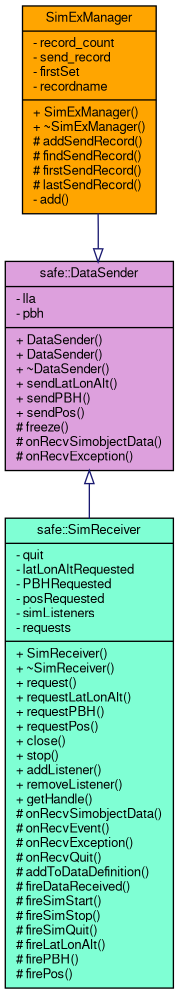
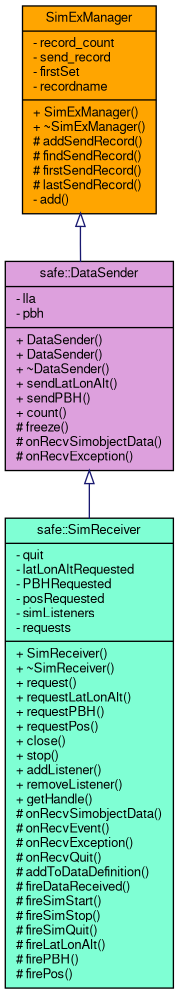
(98, 231) -> (80, 244)
(50, 413) -> (42, 413)
